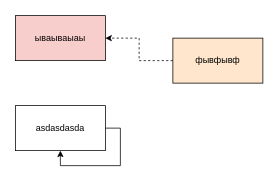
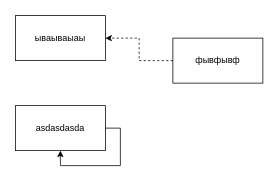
(60, 38) -> (60, 38)
(218, 60) -> (218, 60)
